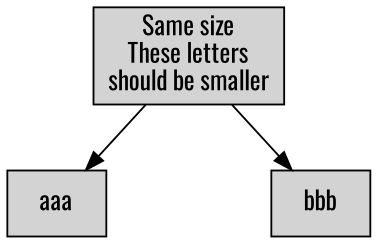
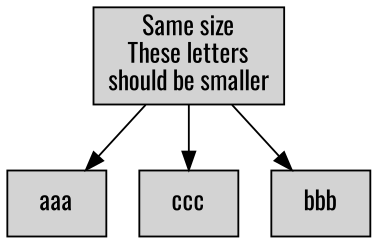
none -> (189, 204)
